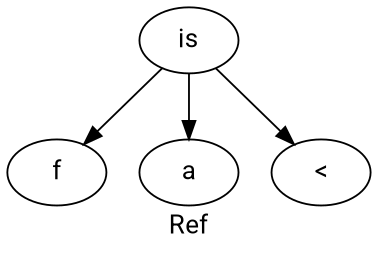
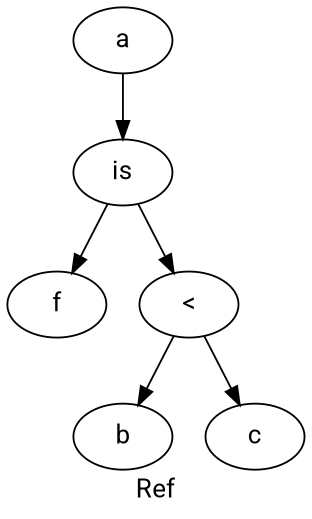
(189, 97) -> (123, 97)
none -> (123, 437)
none -> (255, 437)
